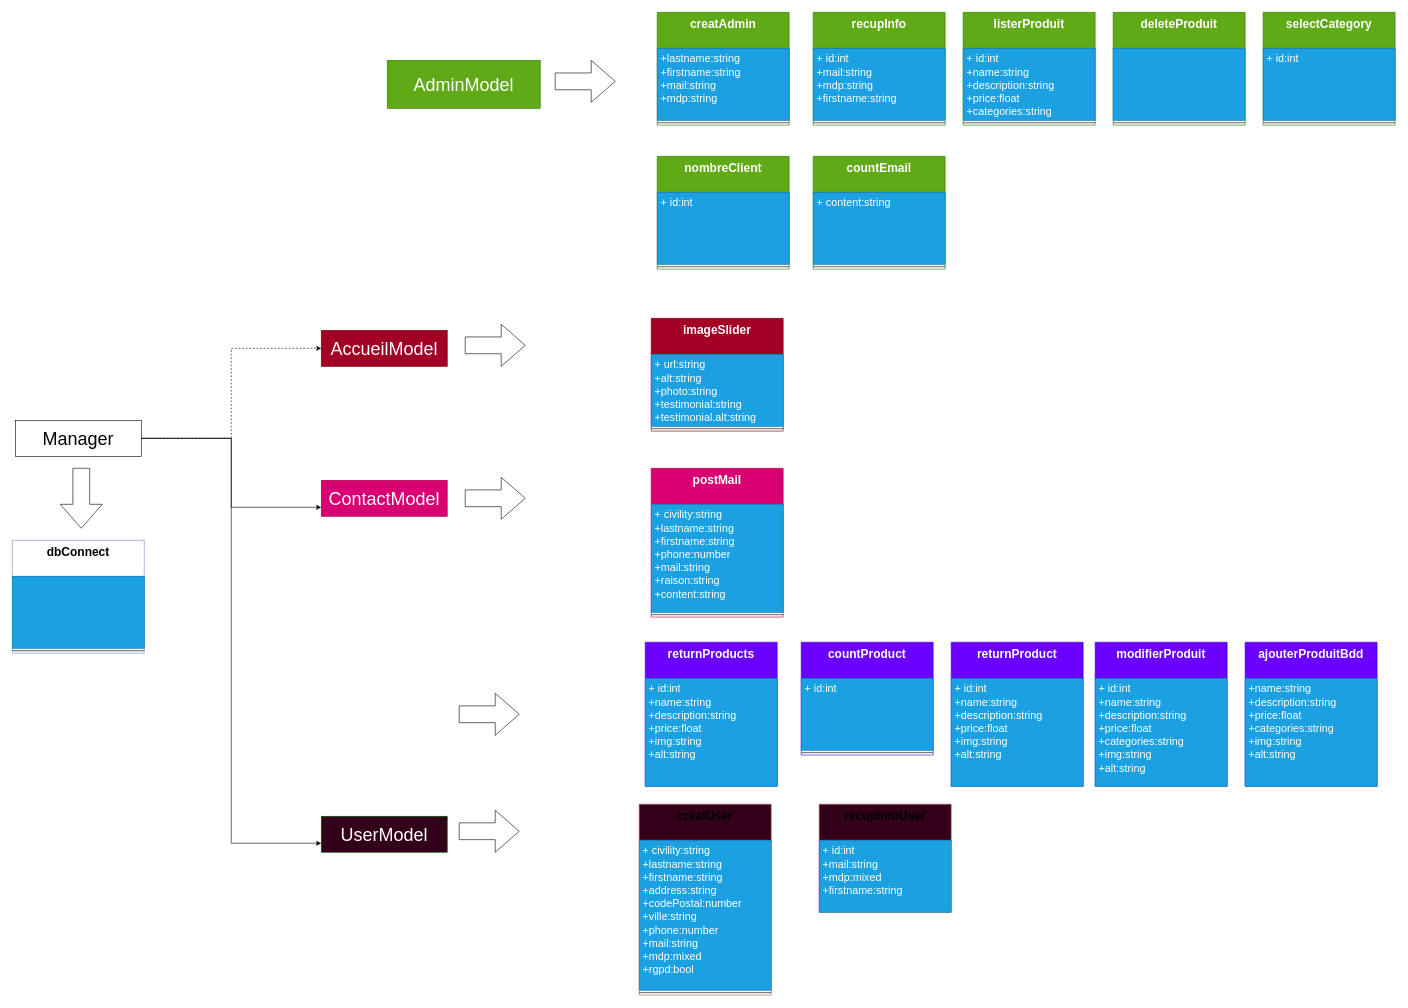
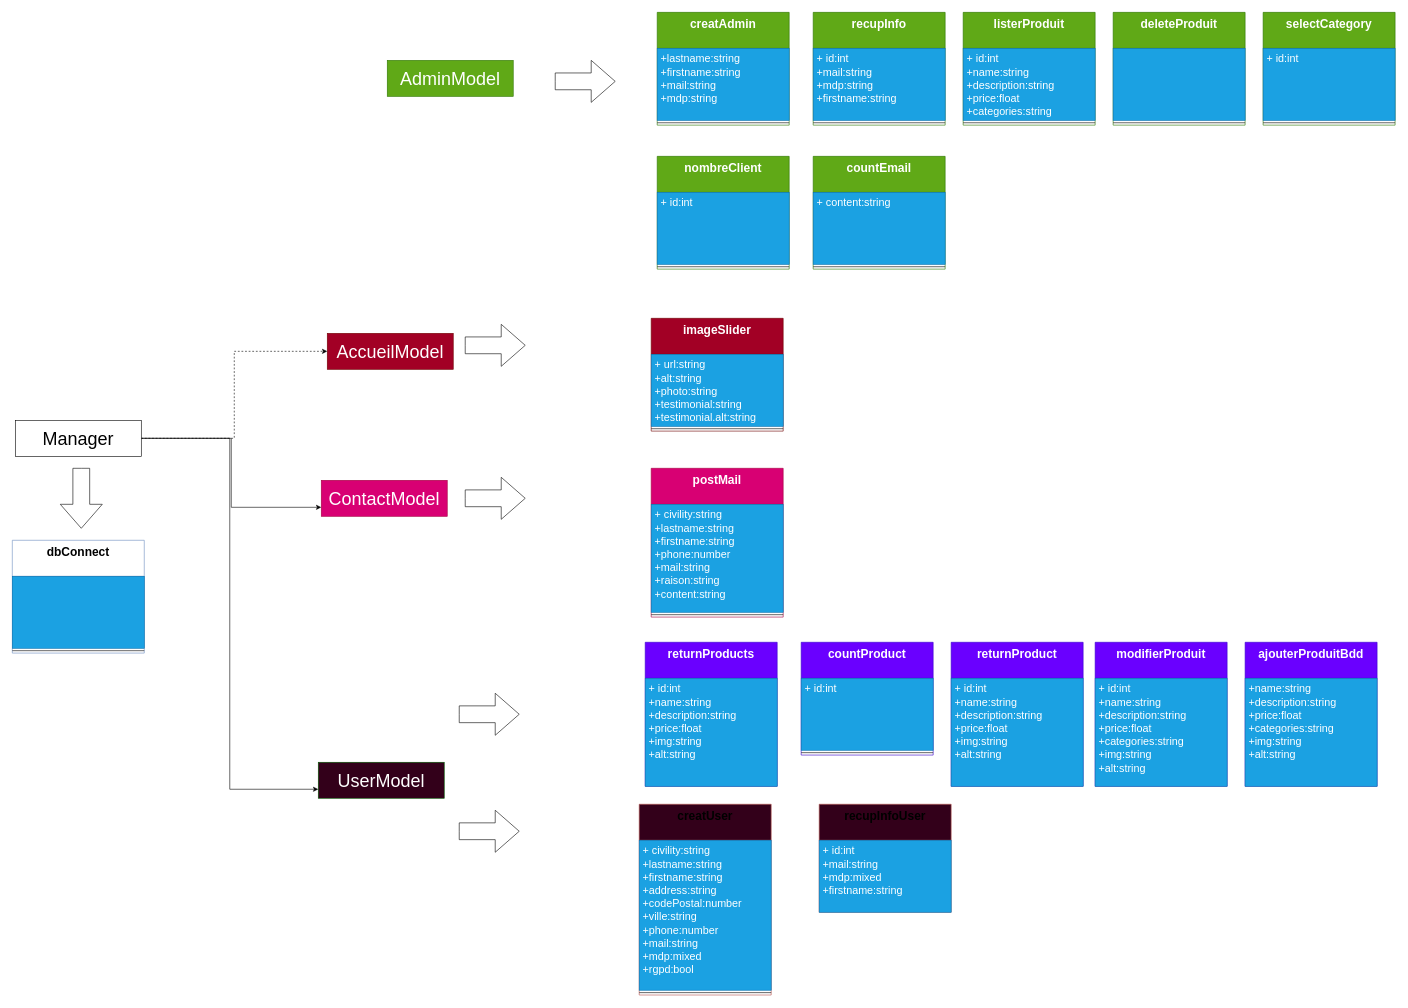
(464, 84) -> (450, 78)
(384, 348) -> (390, 351)
(384, 834) -> (381, 780)
